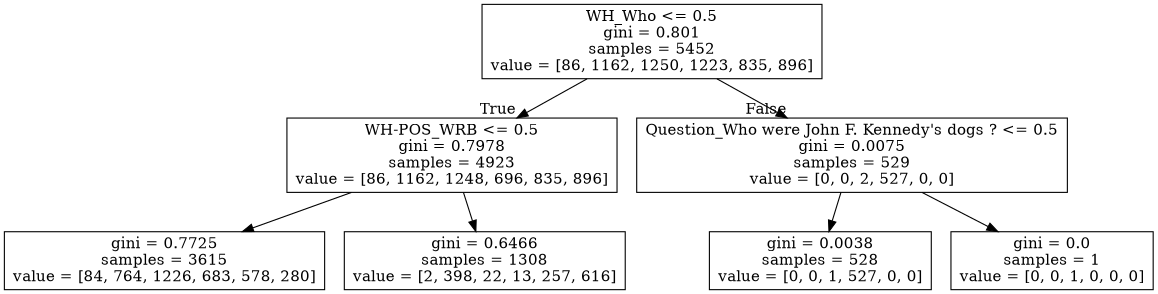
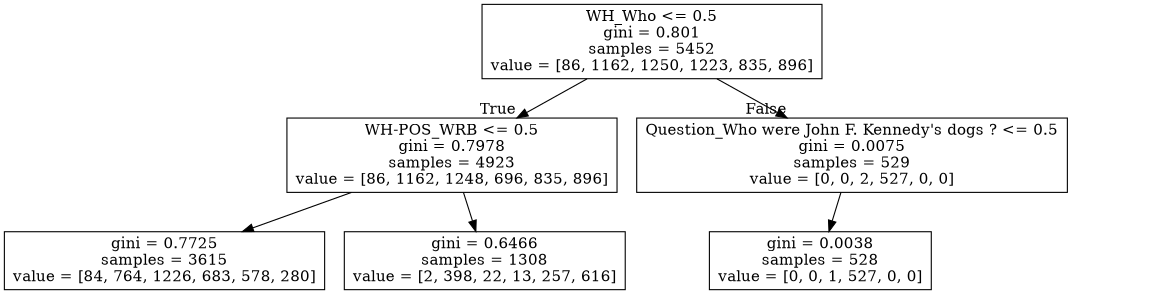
(1052, 261) -> none
